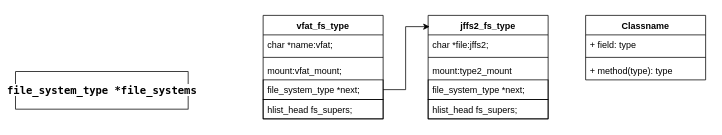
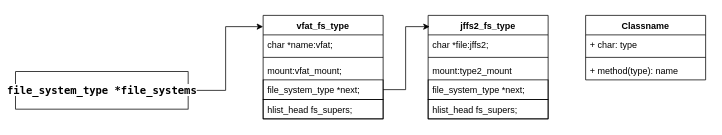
(616, 45) -> (616, 45)
none -> (225, 58)
(636, 71) -> (636, 71)
